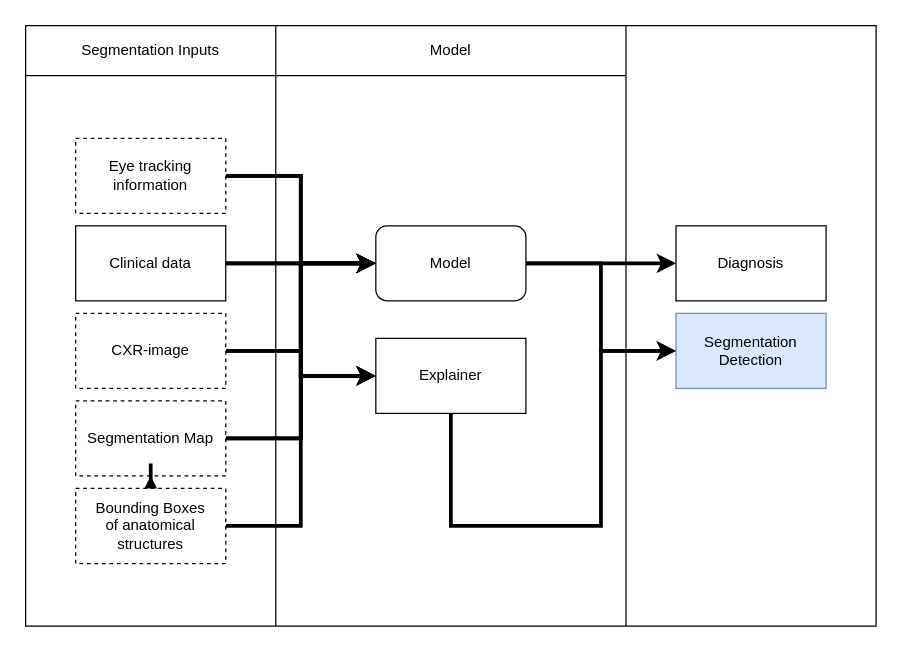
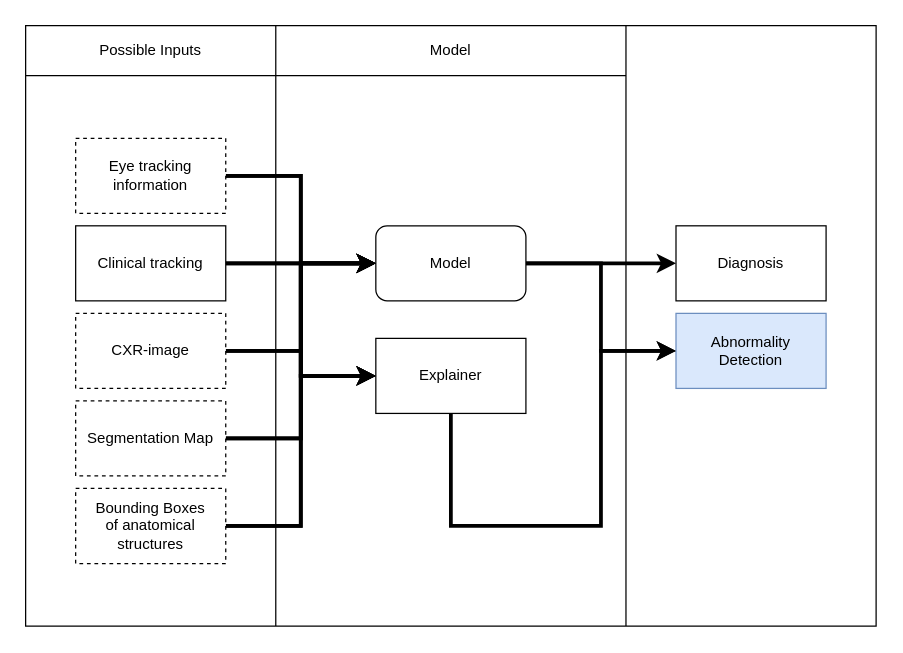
(151, 51) -> (151, 51)
(151, 263) -> (151, 263)
(751, 351) -> (751, 351)
(151, 463) -> (301, 526)
